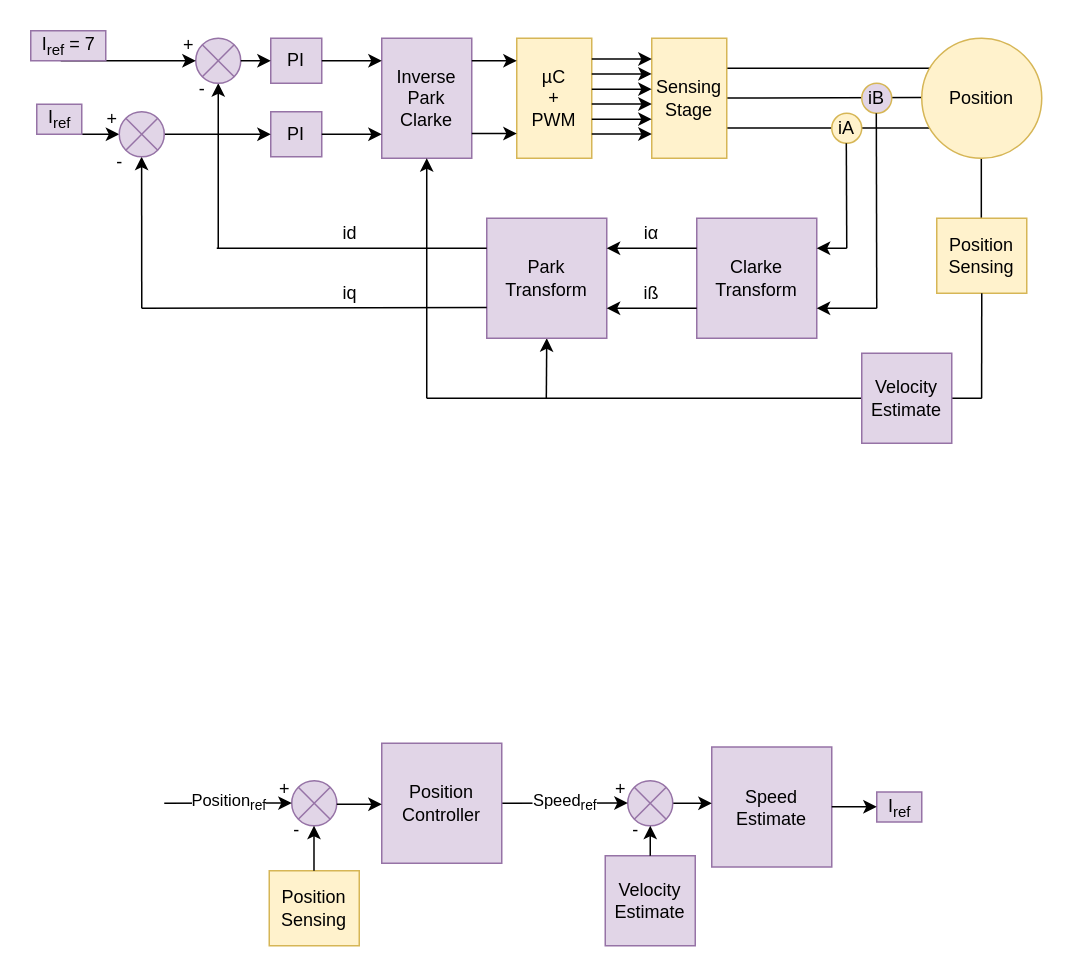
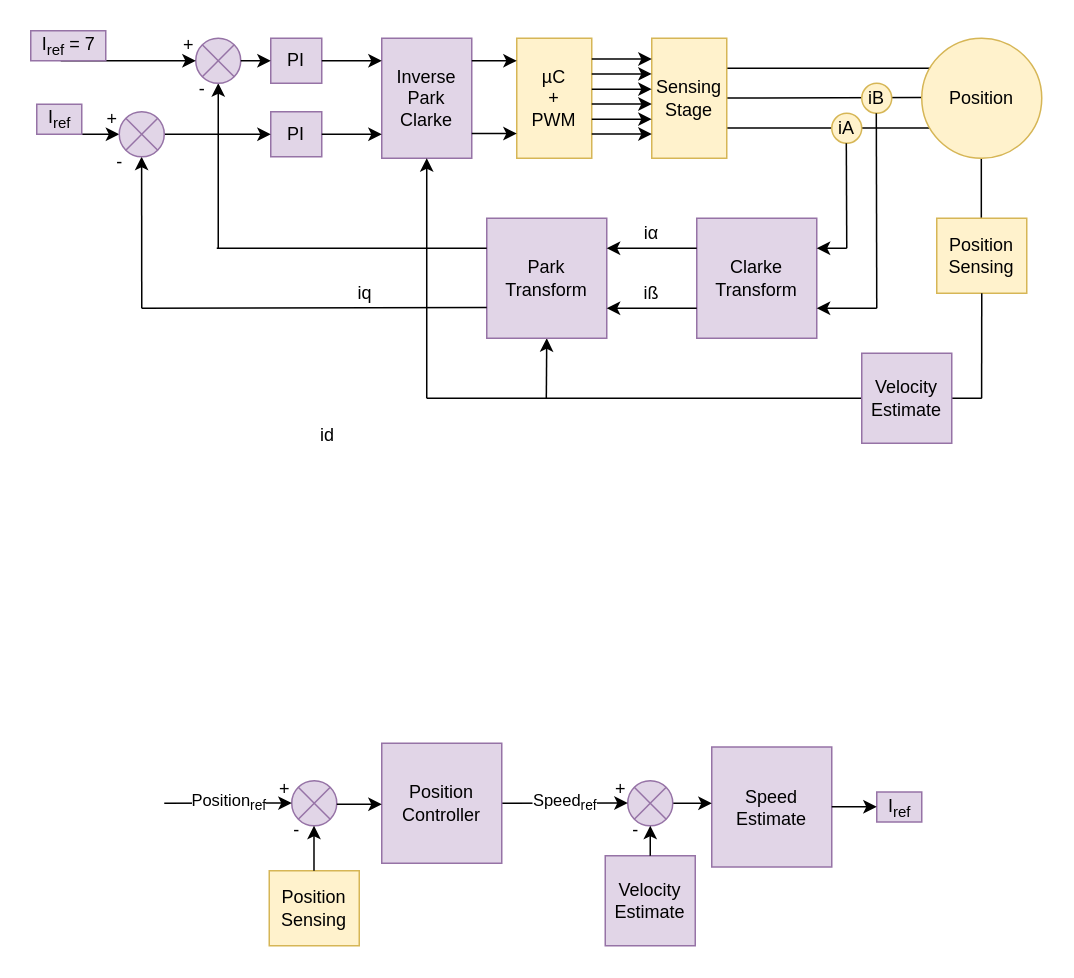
(877, 98) -> (877, 98)
(350, 233) -> (328, 436)
(350, 293) -> (365, 293)
